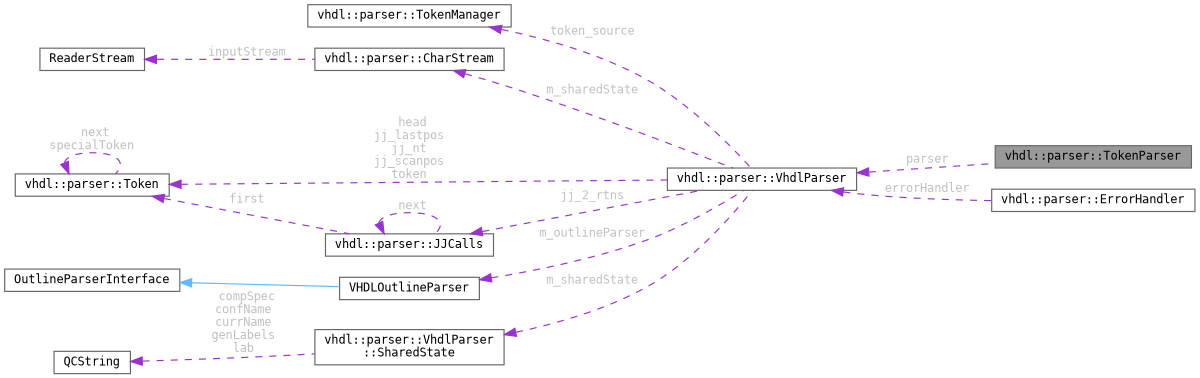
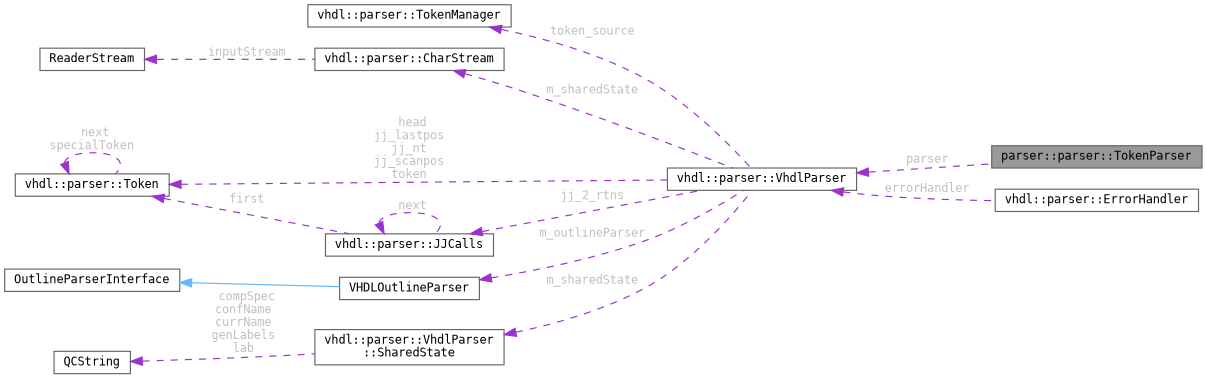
(1093, 157) -> (1097, 157)
